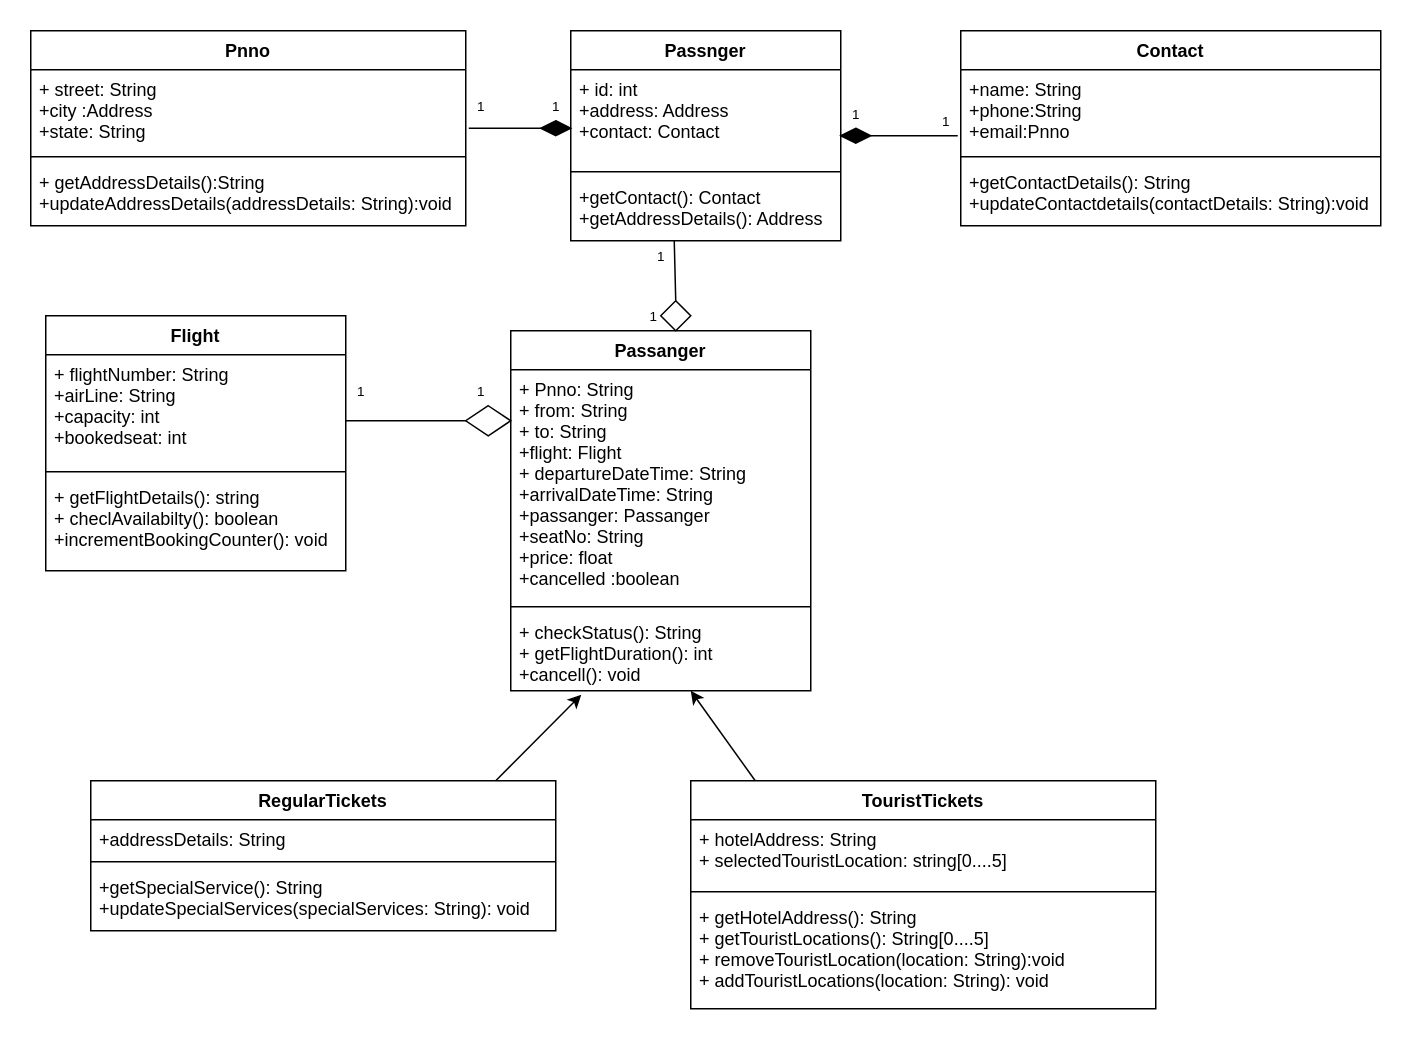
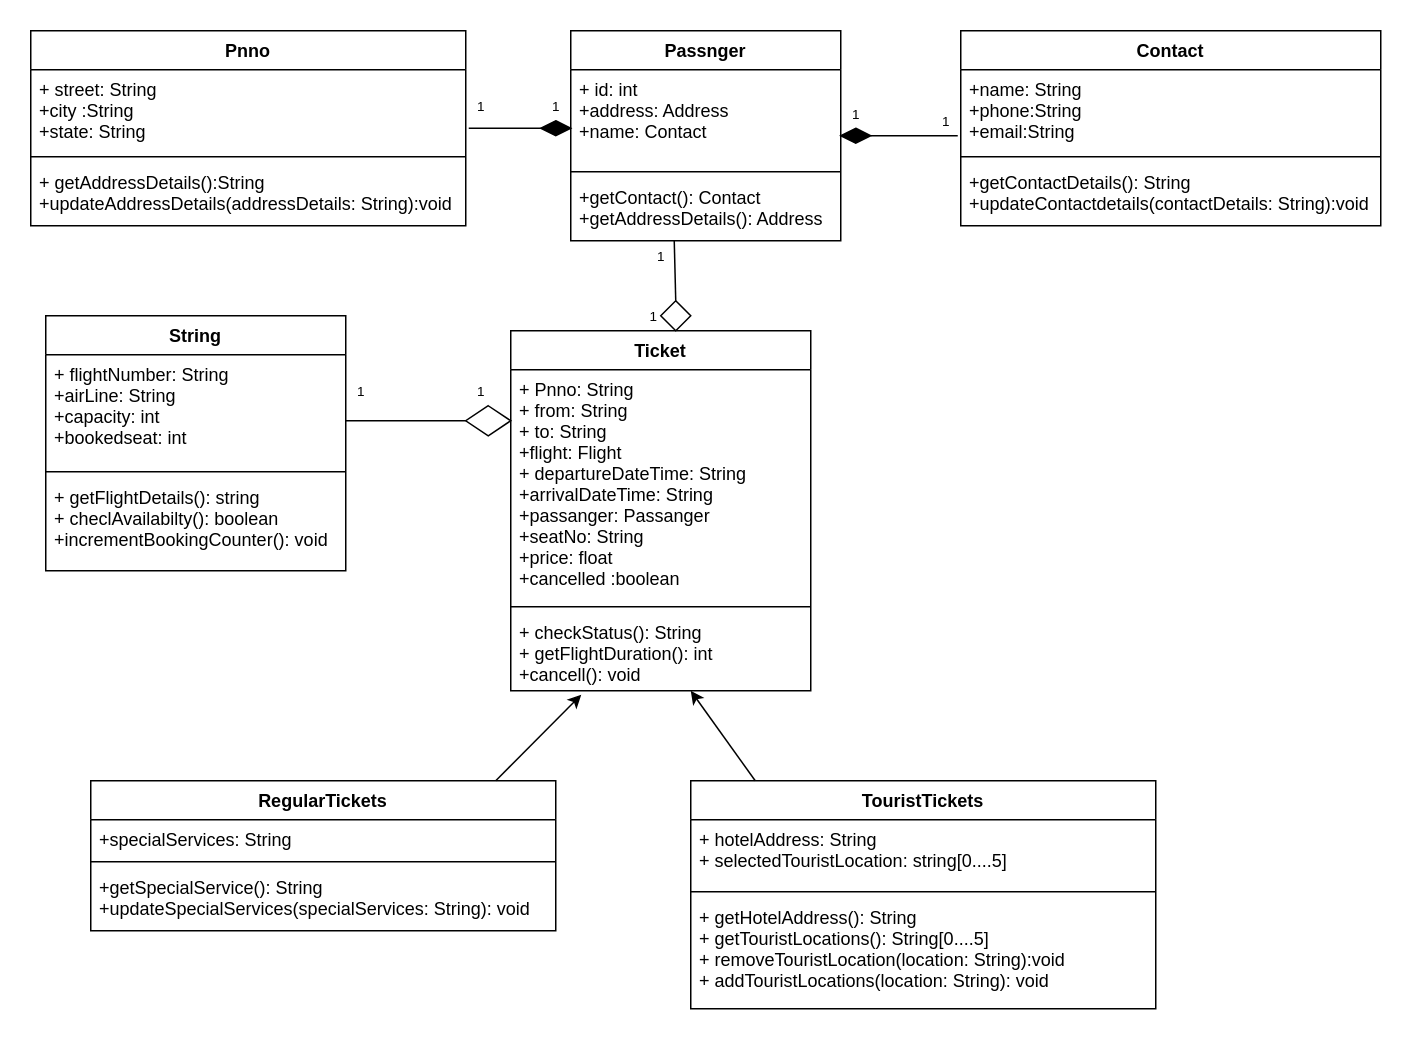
(110, 90) -> (110, 90)
(613, 90) -> (613, 90)
(1028, 90) -> (1028, 90)
(195, 336) -> (195, 336)
(660, 351) -> (660, 351)
(203, 840) -> (206, 840)
